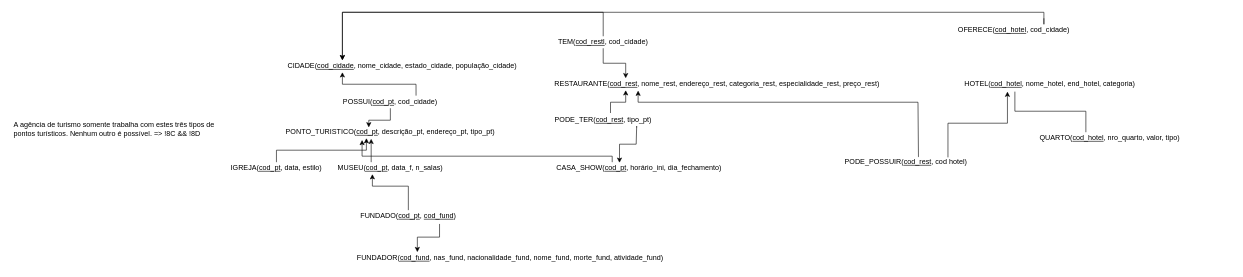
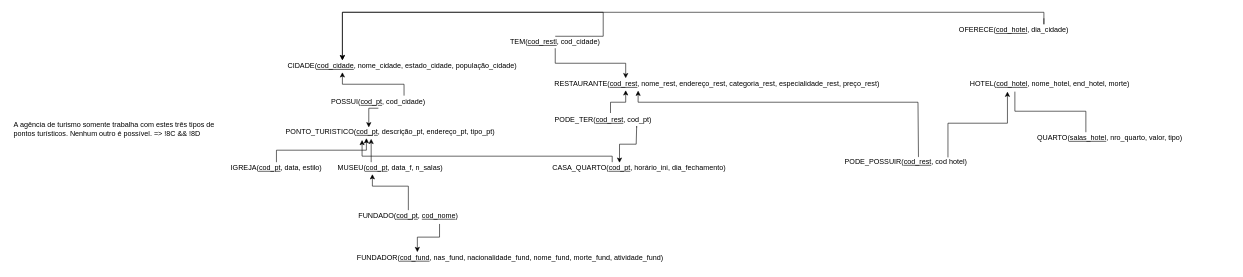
(1014, 30) -> (1014, 30)
(603, 42) -> (555, 42)
(1050, 84) -> (1050, 84)
(390, 102) -> (378, 102)
(603, 120) -> (603, 120)
(1110, 138) -> (1110, 138)
(639, 168) -> (639, 168)
(408, 216) -> (408, 216)
